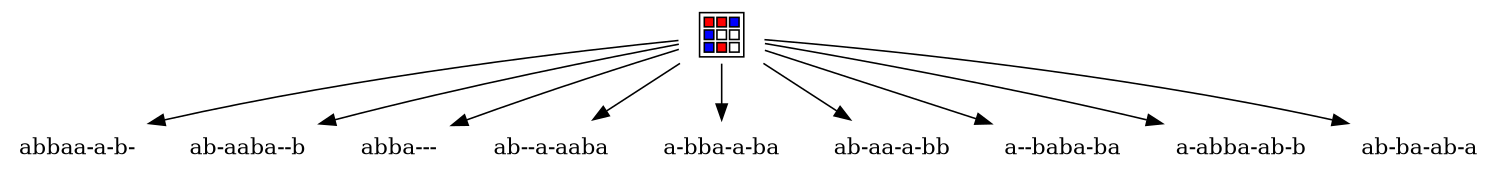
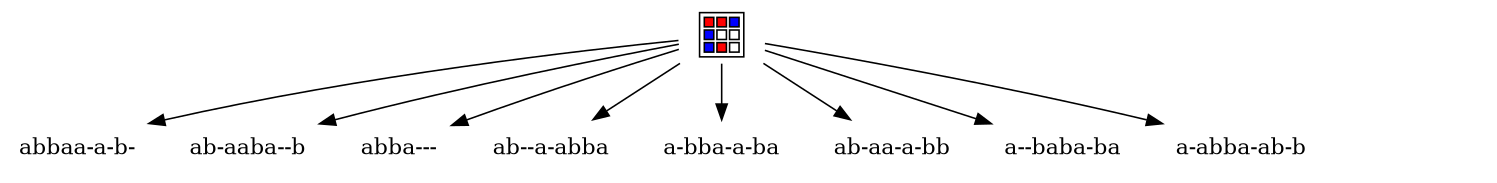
(551, 148) -> (551, 148)
(1420, 148) -> none
